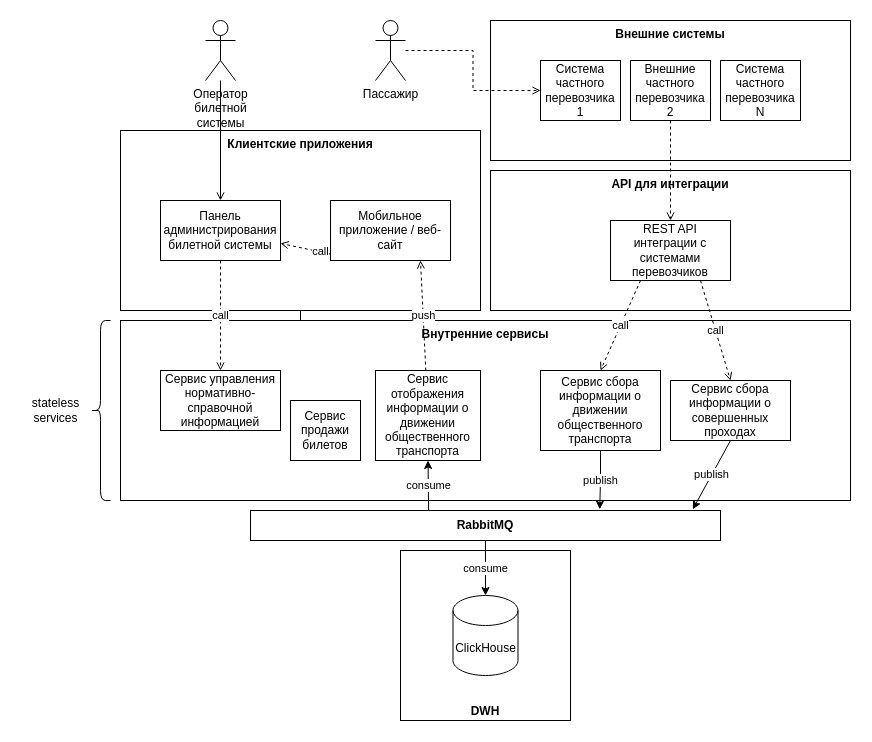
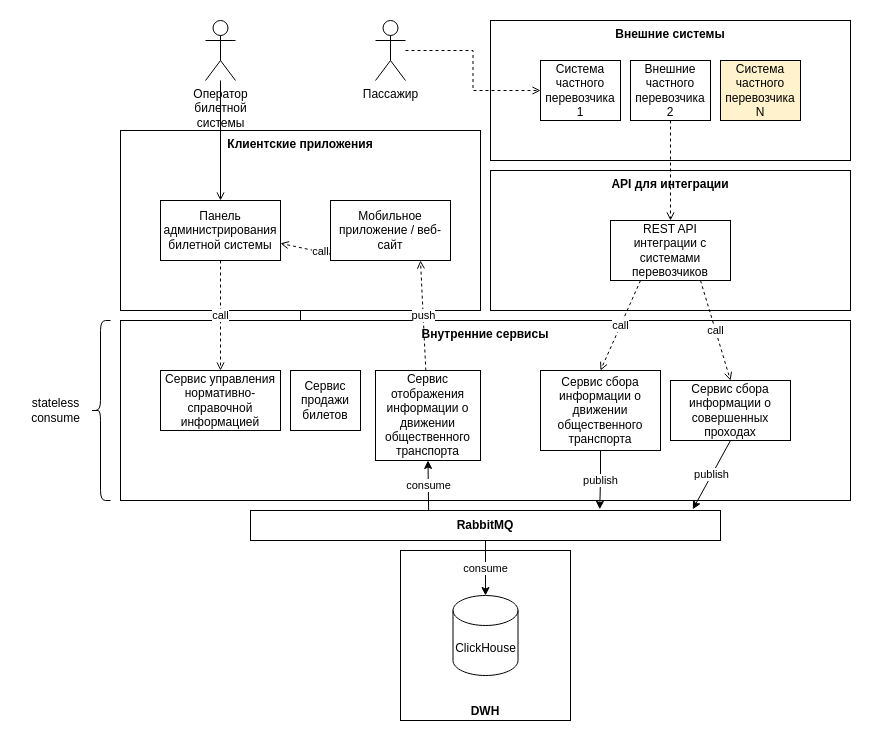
(761, 91) -> (761, 91)
(56, 411) -> (56, 411)
(326, 431) -> (326, 401)
